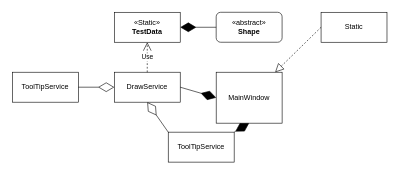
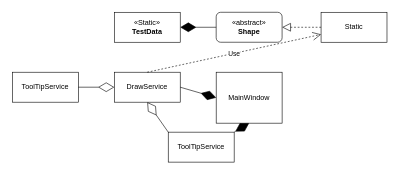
(302, 46) -> (306, 27)
(147, 57) -> (235, 53)
